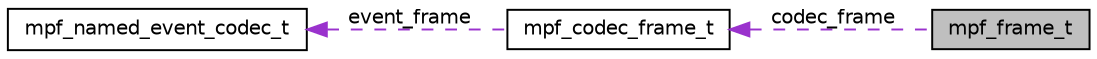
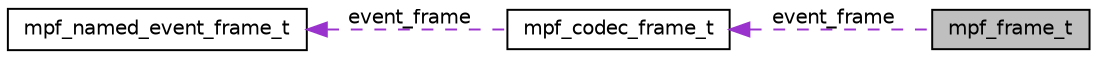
(831, 19) -> (831, 19)
(157, 30) -> (157, 30)
